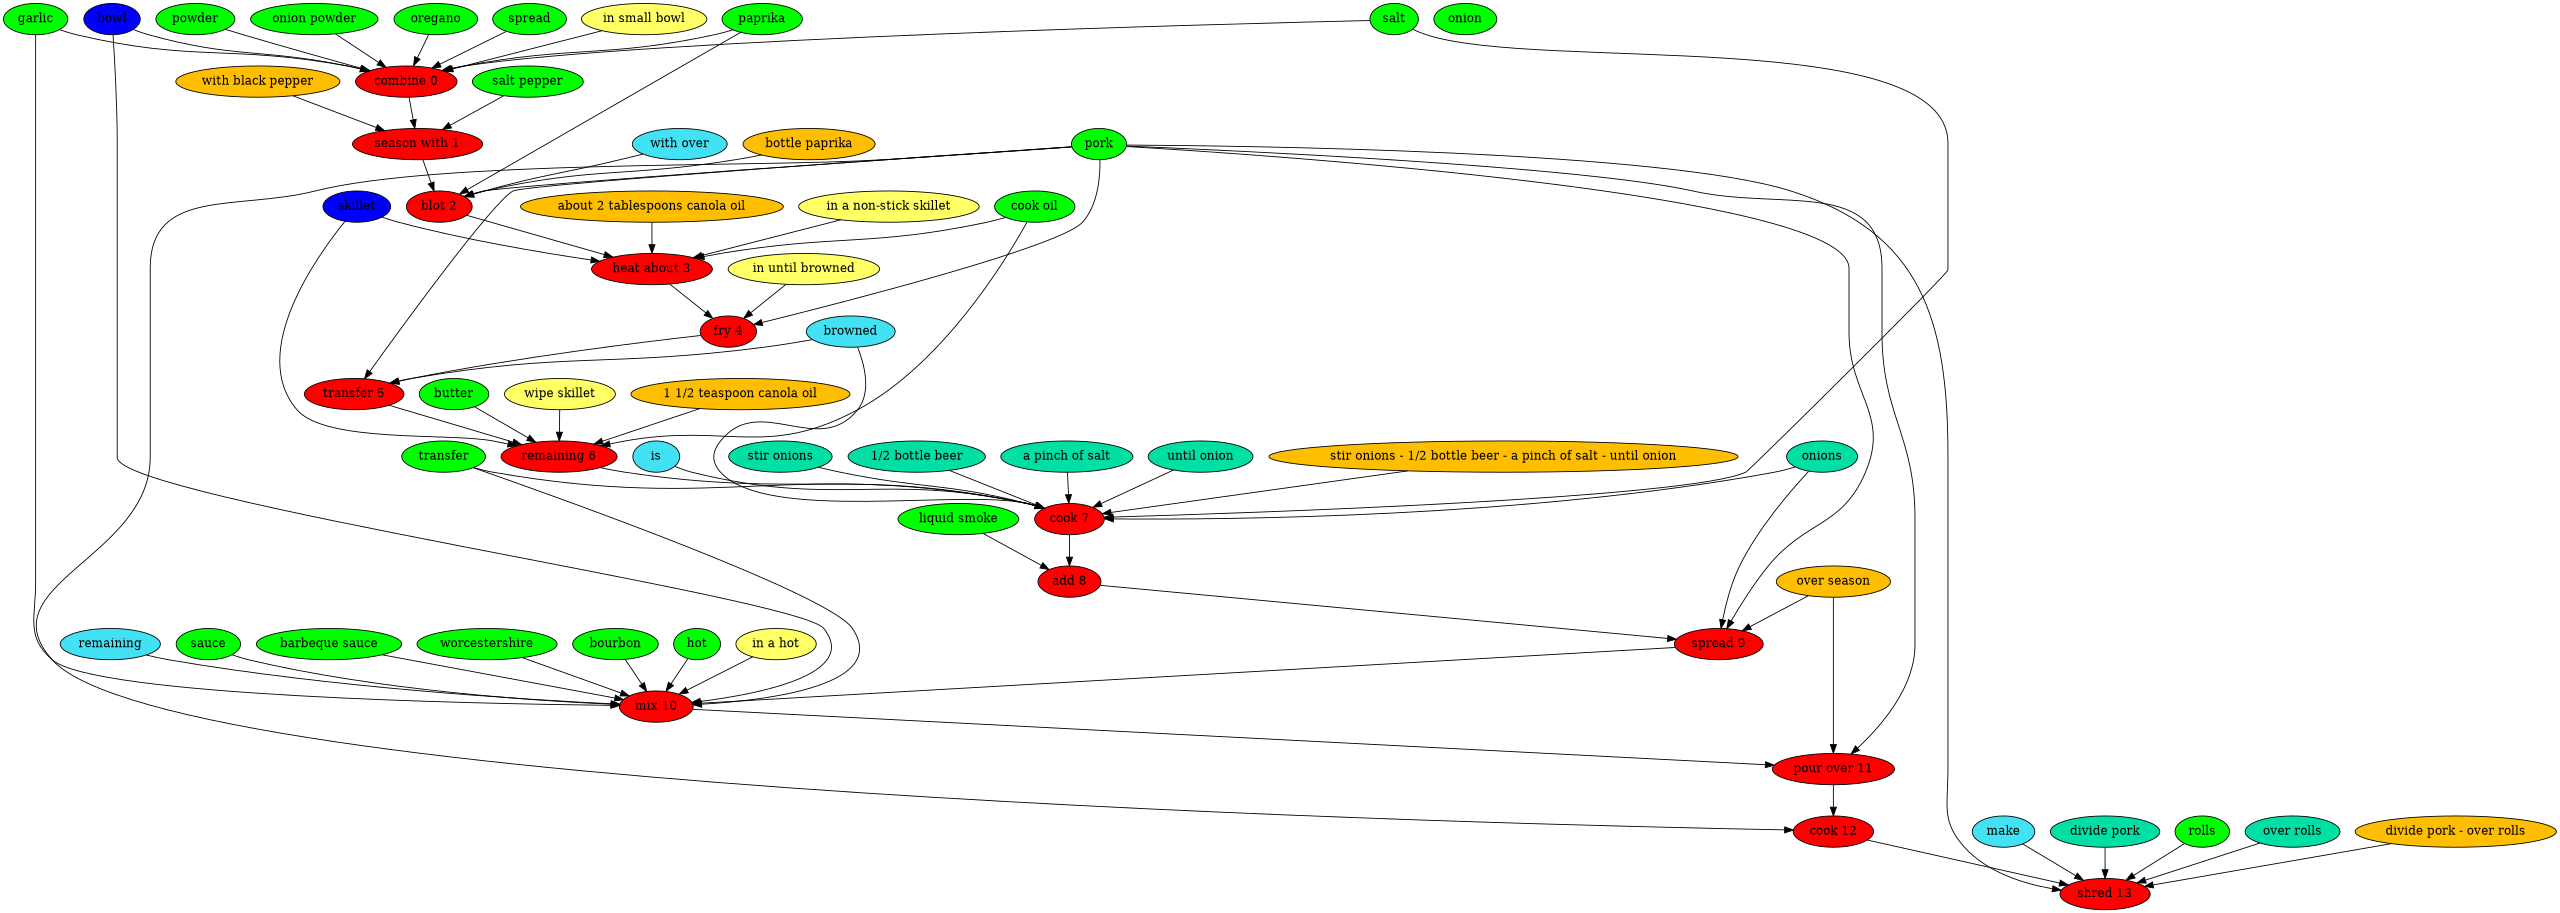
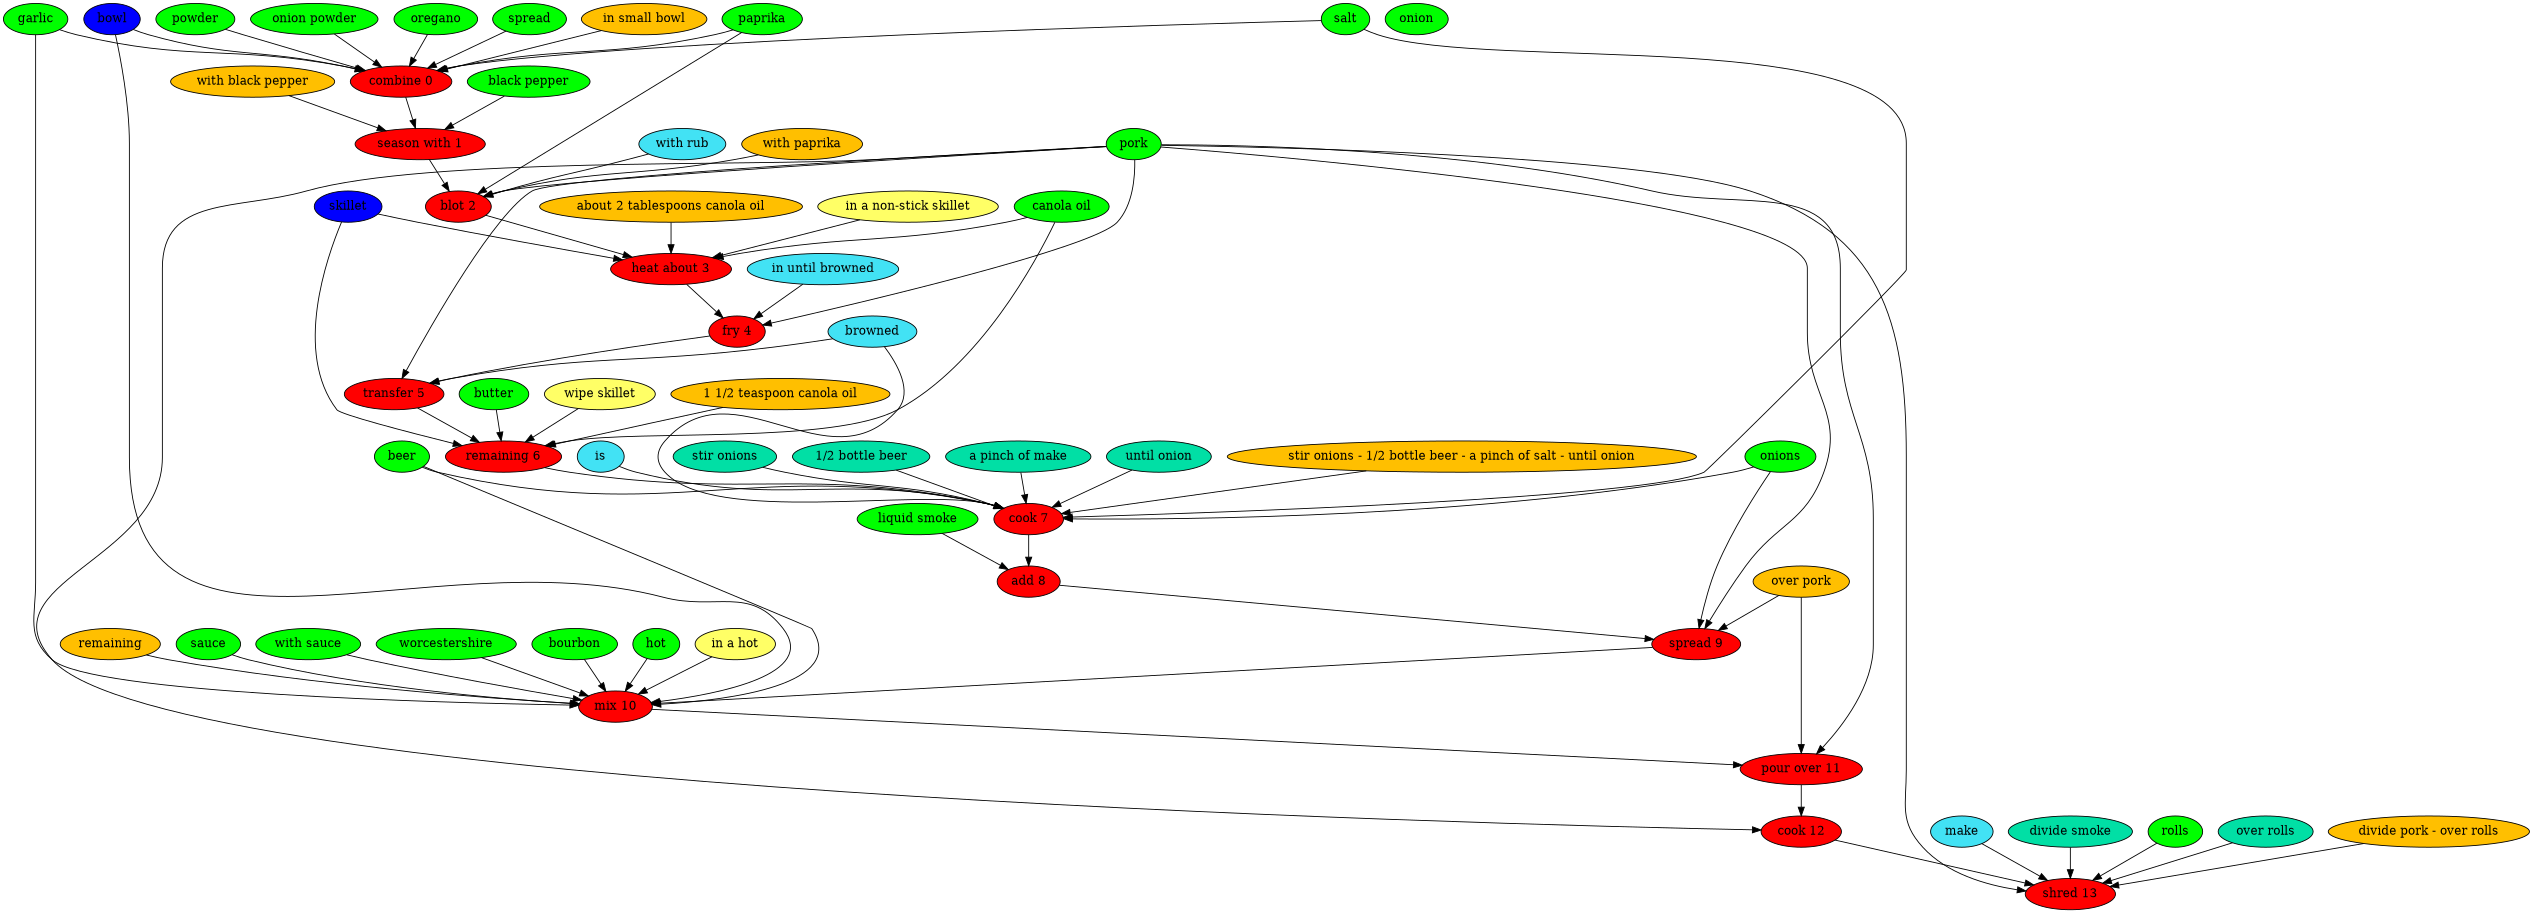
(644, 19) -> (644, 19)
(528, 82) -> (529, 82)
(680, 144) -> (682, 144)
(809, 144) -> (802, 144)
(1035, 207) -> (1062, 207)
(804, 269) -> (823, 269)
(444, 457) -> (402, 457)
(1067, 457) -> (1018, 457)
(1822, 457) -> (1780, 457)
(1833, 582) -> (1801, 582)
(110, 644) -> (110, 644)
(329, 644) -> (308, 644)
(2105, 832) -> (2070, 832)
